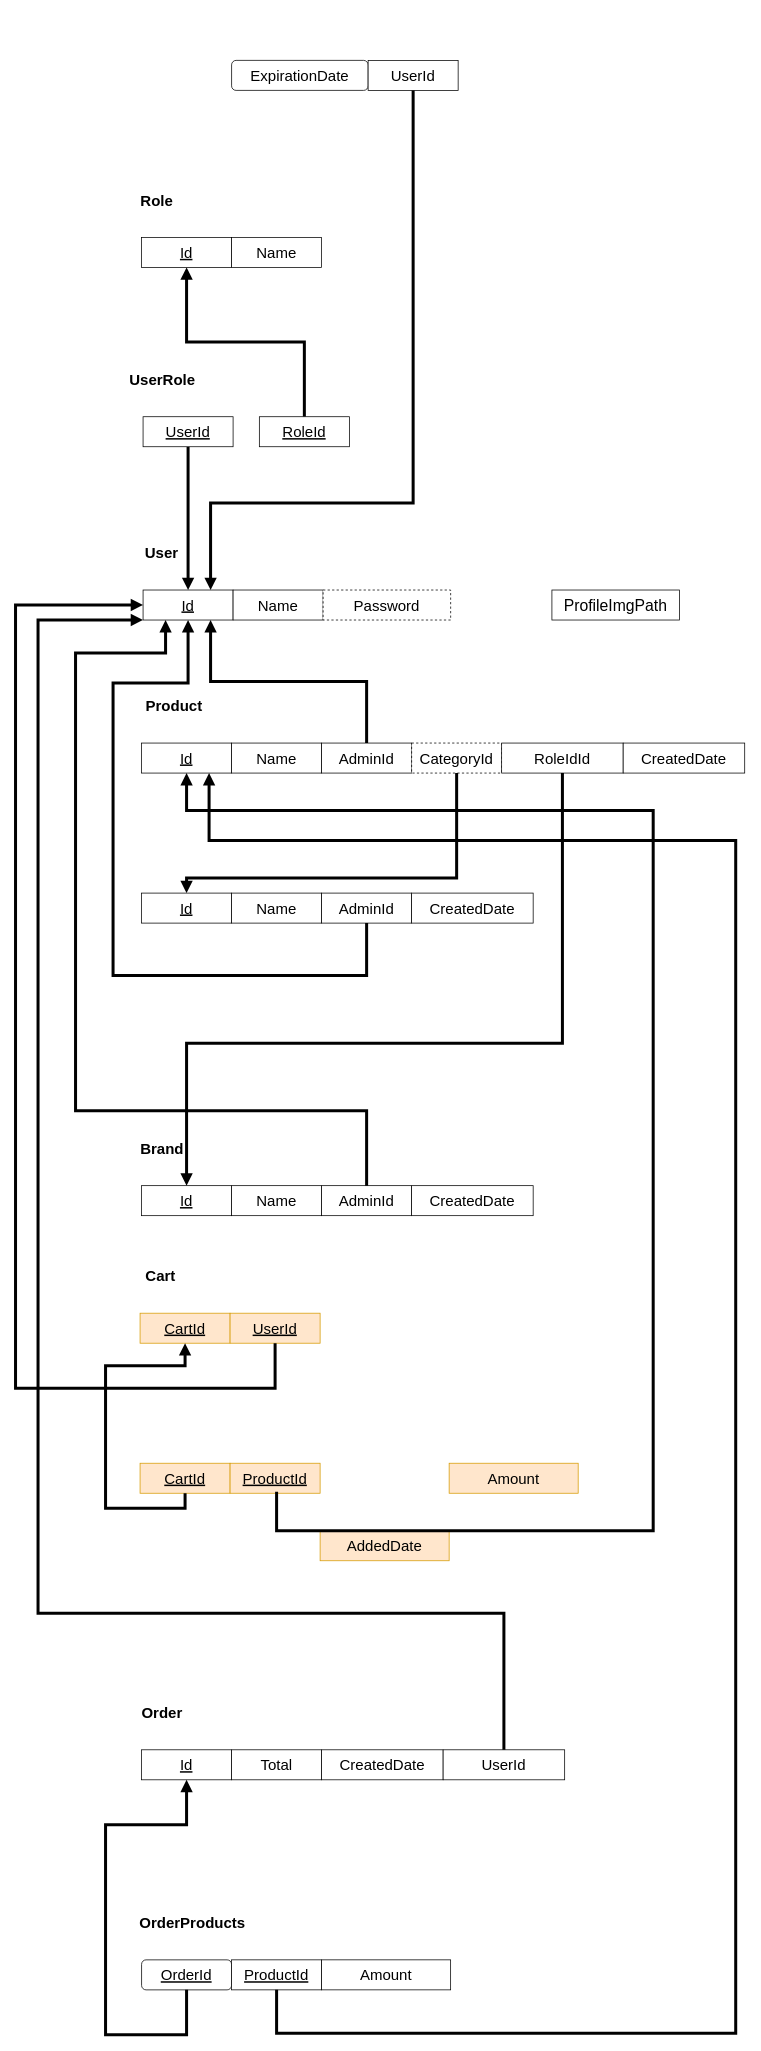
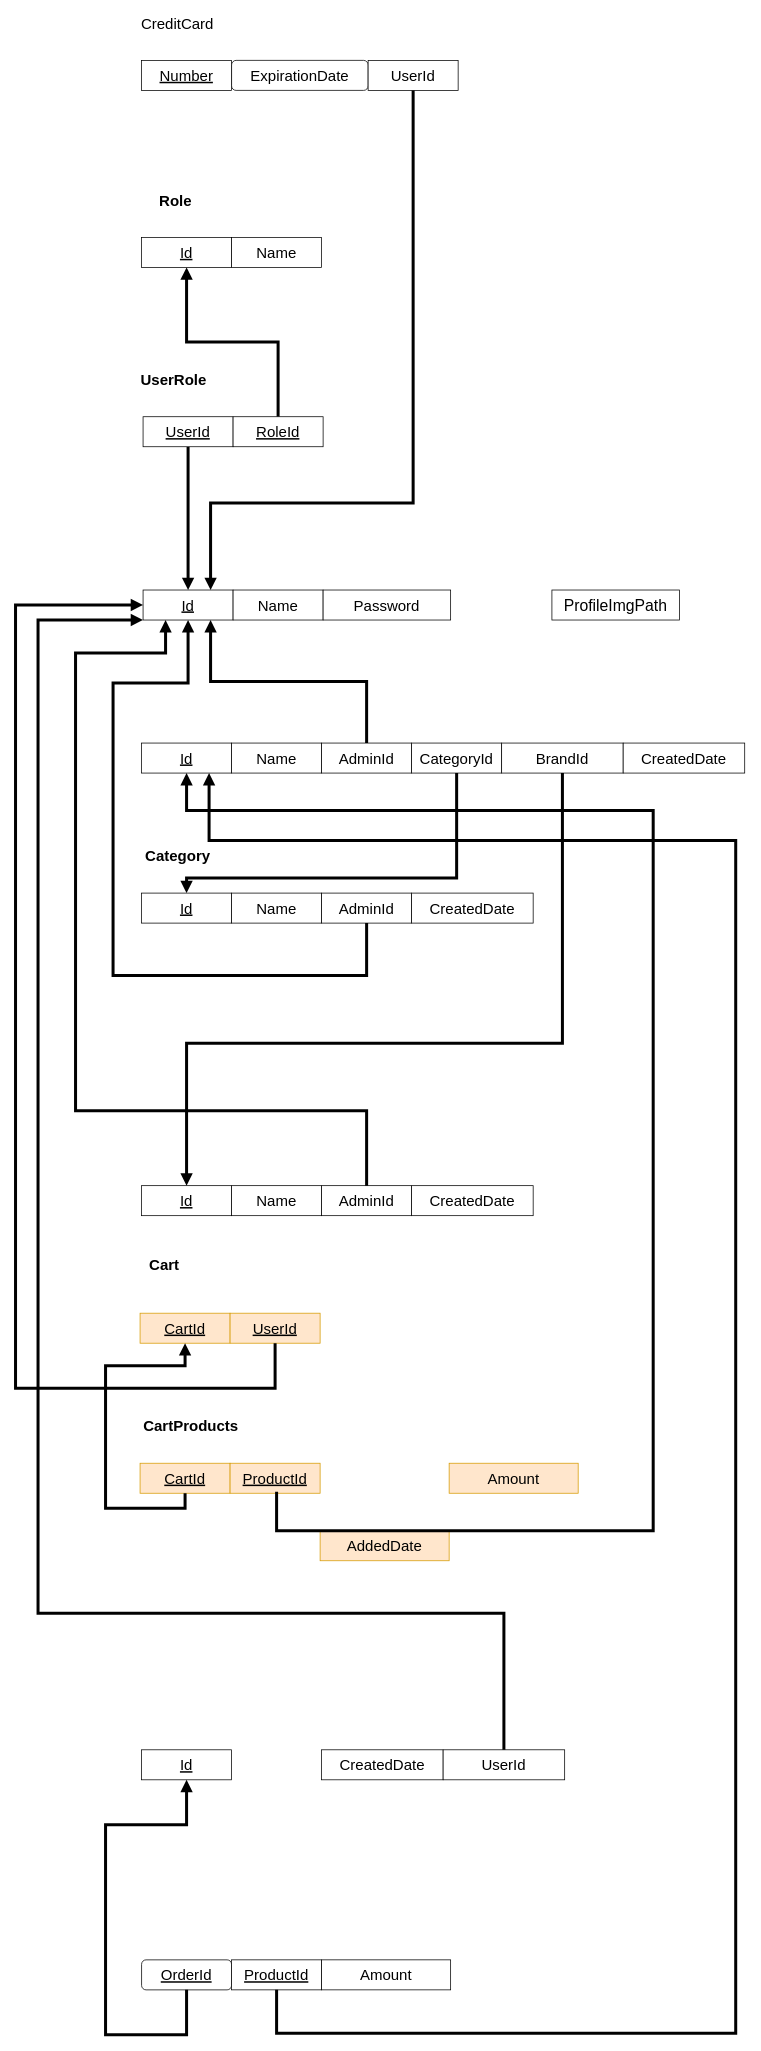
none -> (177, 23)
none -> (186, 75)
(157, 200) -> (176, 200)
(162, 379) -> (174, 379)
(304, 432) -> (278, 432)
(162, 552) -> none
(387, 605) -> (387, 605)
(174, 705) -> none
(456, 758) -> (456, 758)
(562, 758) -> (562, 758)
none -> (178, 855)
(162, 1148) -> none
(161, 1275) -> (164, 1264)
none -> (191, 1425)
(162, 1712) -> none
(276, 1764) -> none
(192, 1922) -> none
